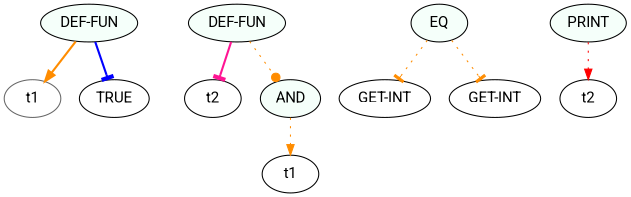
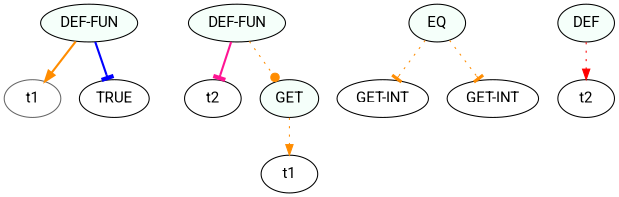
(588, 23) -> (586, 23)
(290, 99) -> (289, 99)
